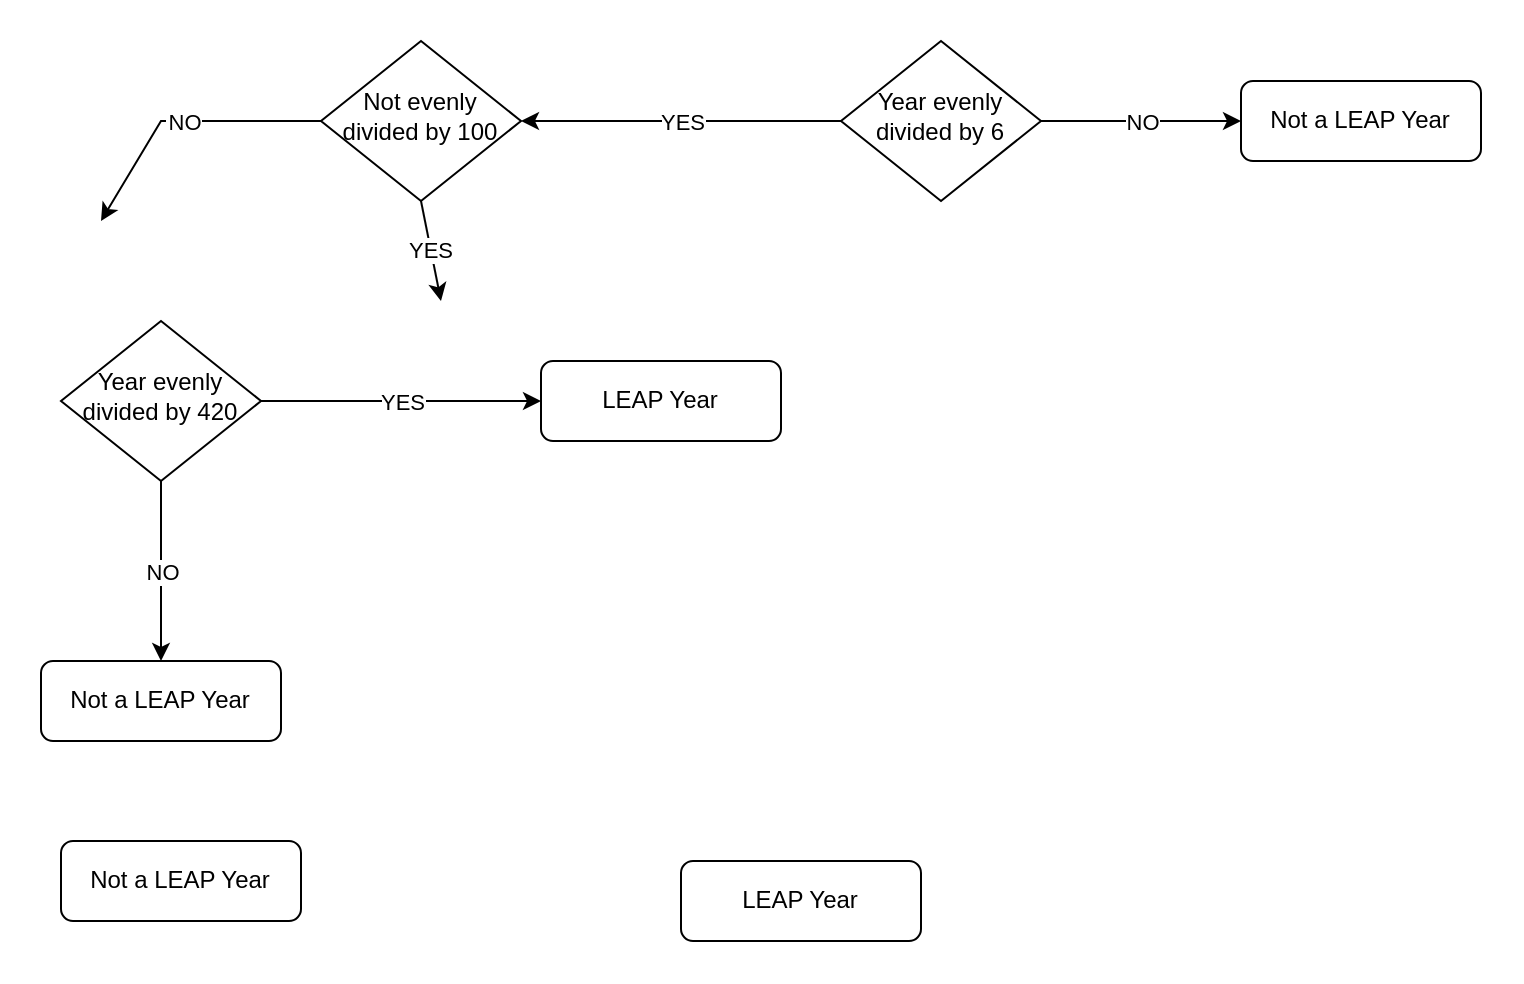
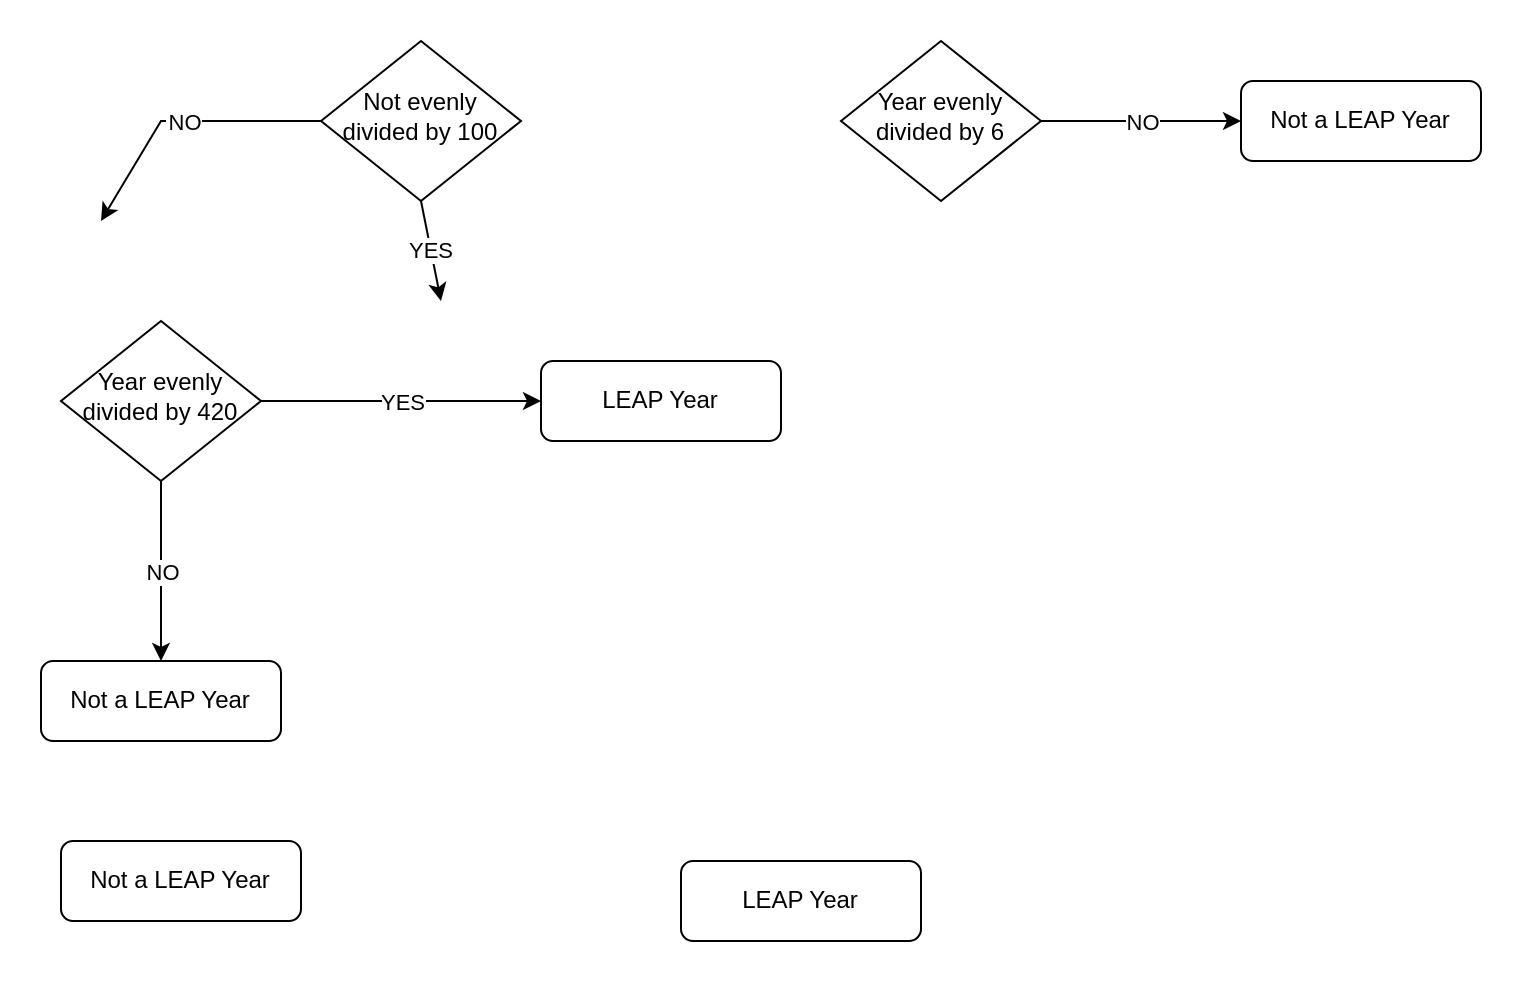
(688, 121) -> none
